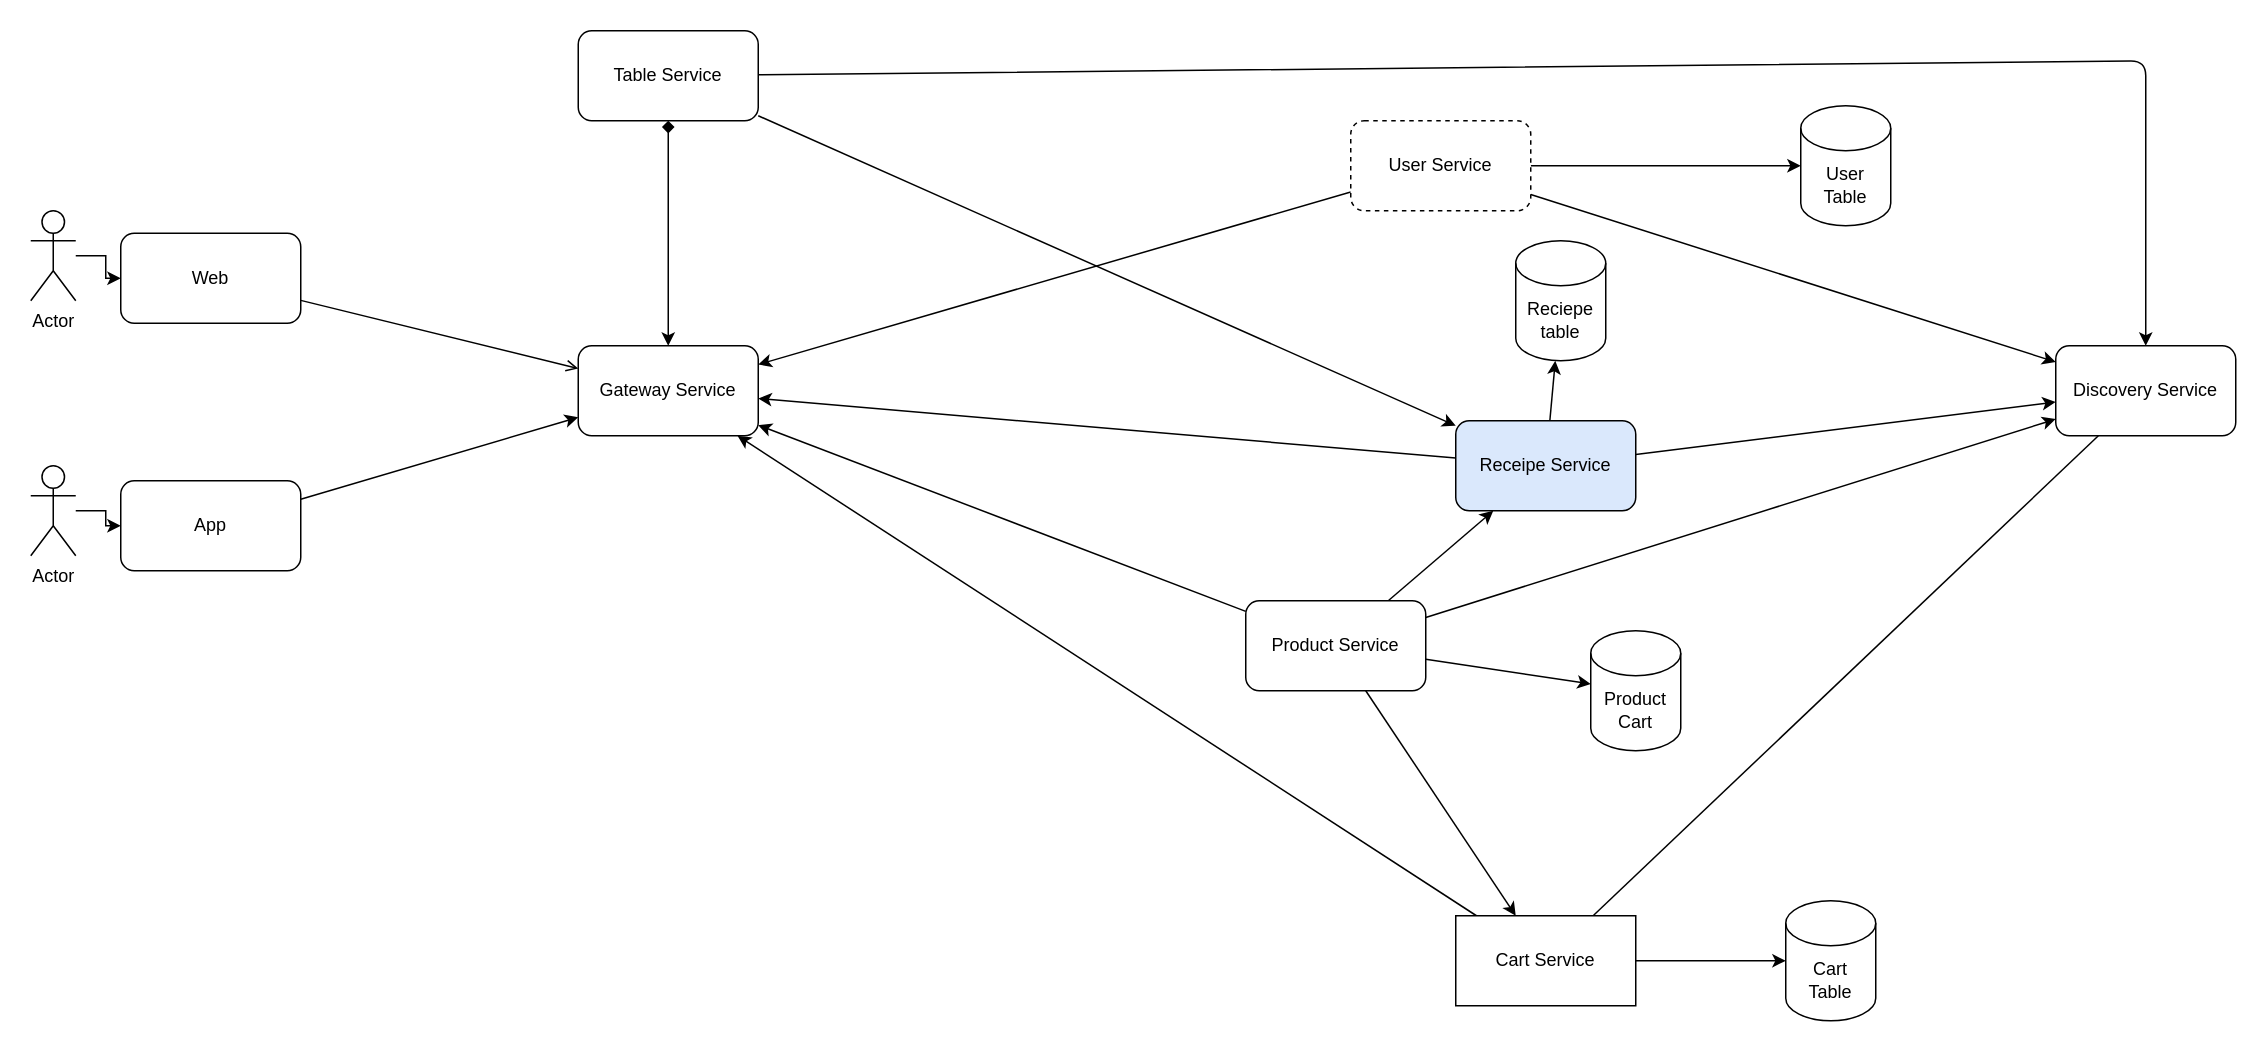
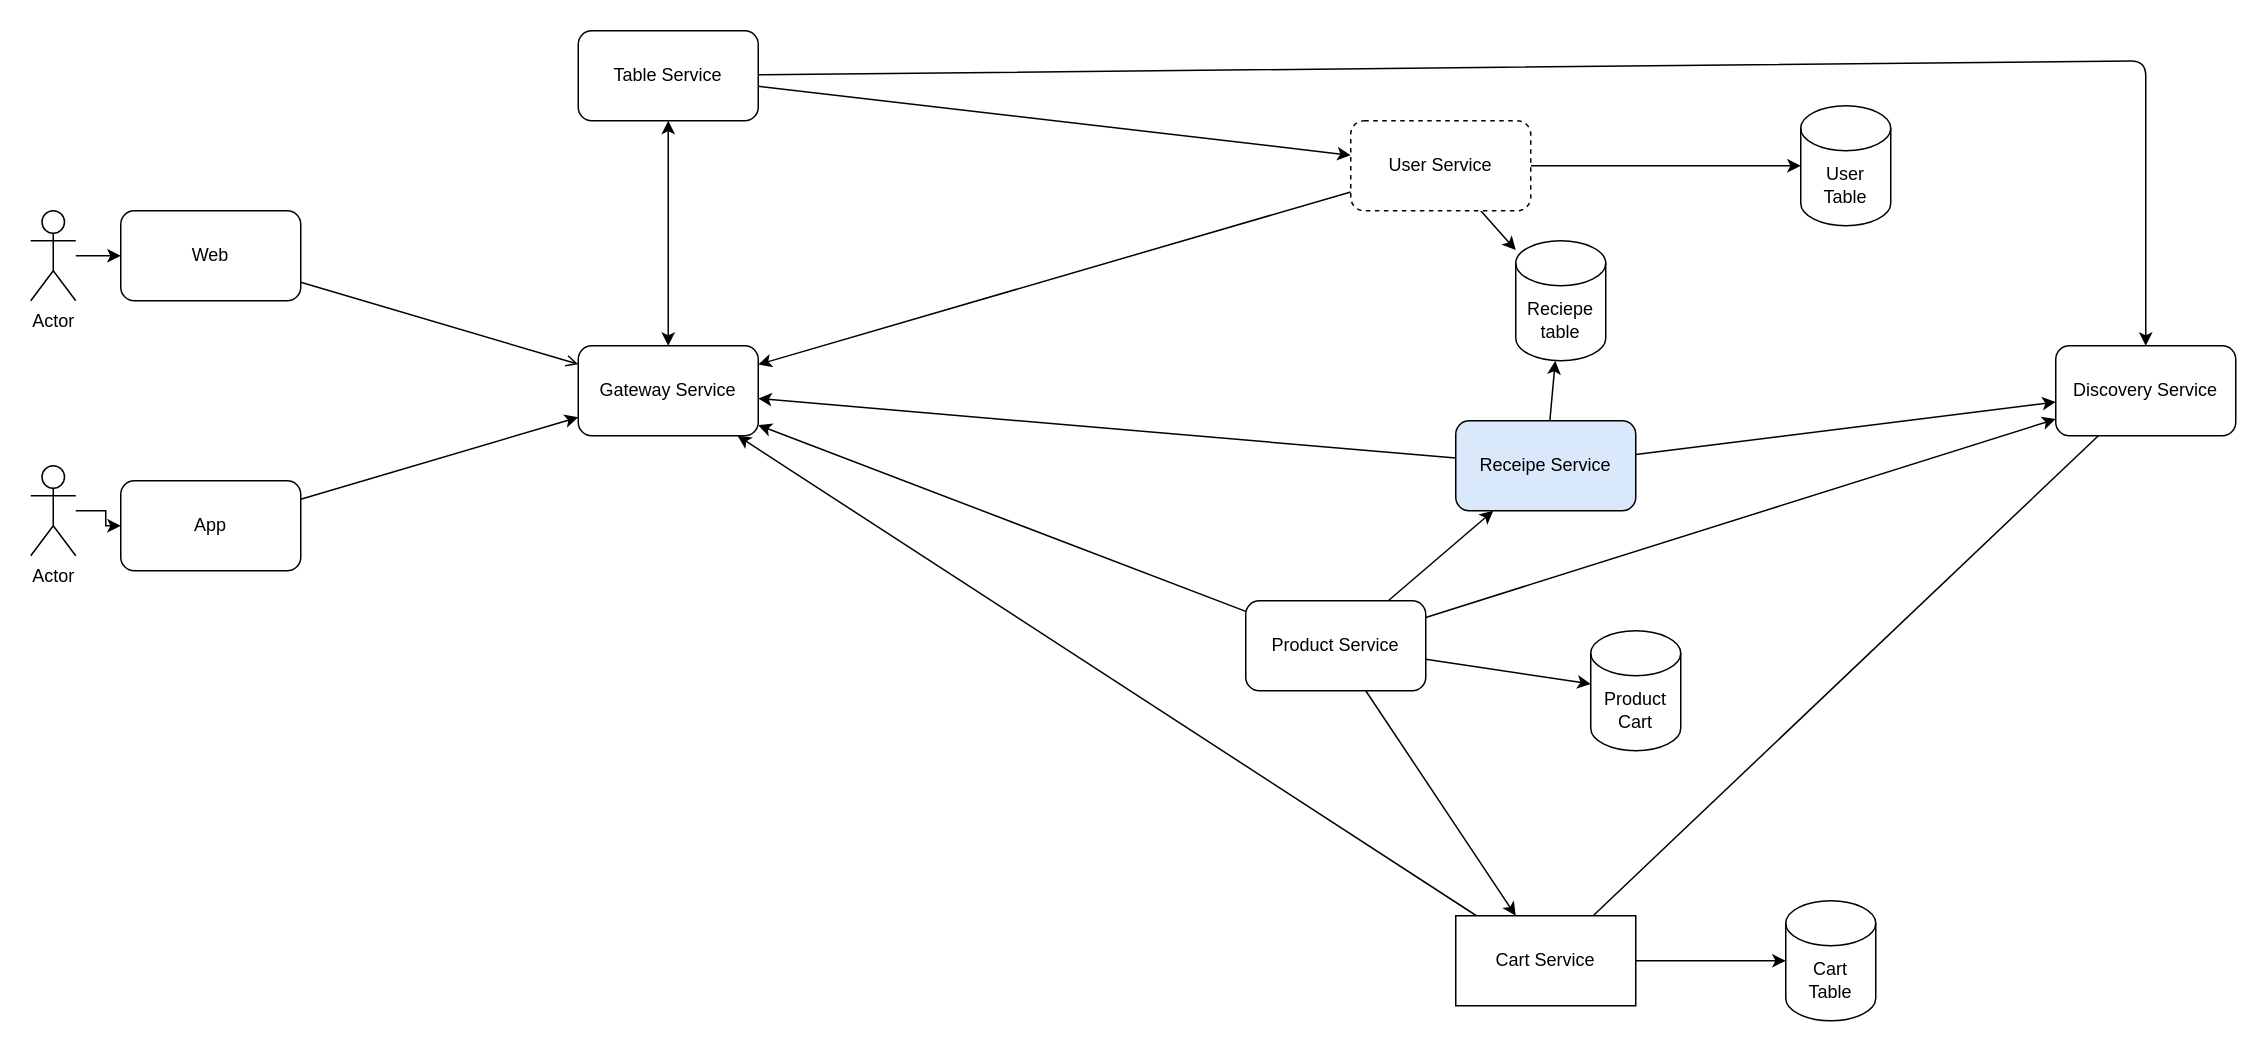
(668, 133) -> (668, 132)
(1102, 269) -> (1050, 120)
(1788, 277) -> (1495, 226)
(211, 278) -> (211, 256)
